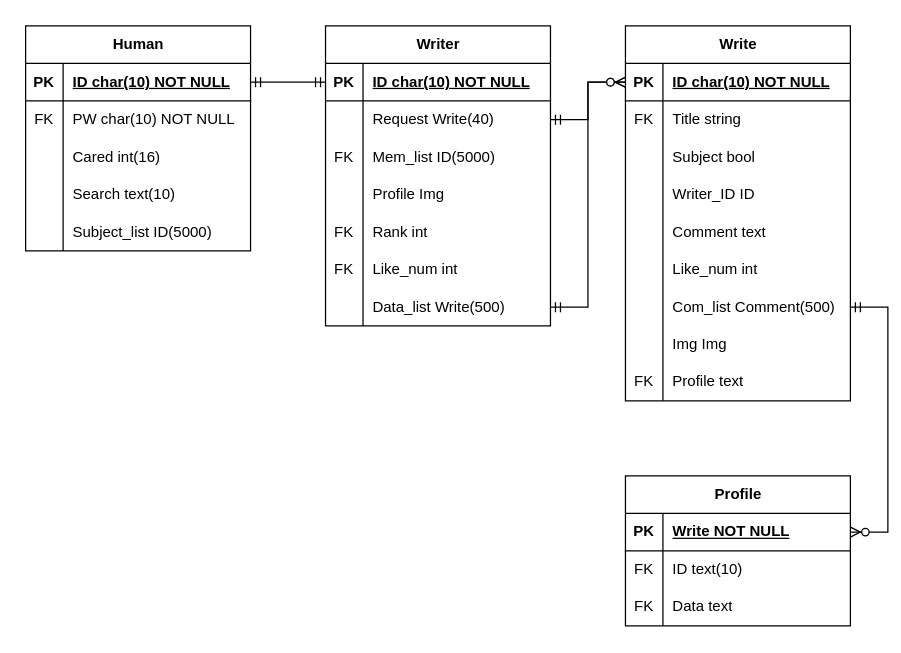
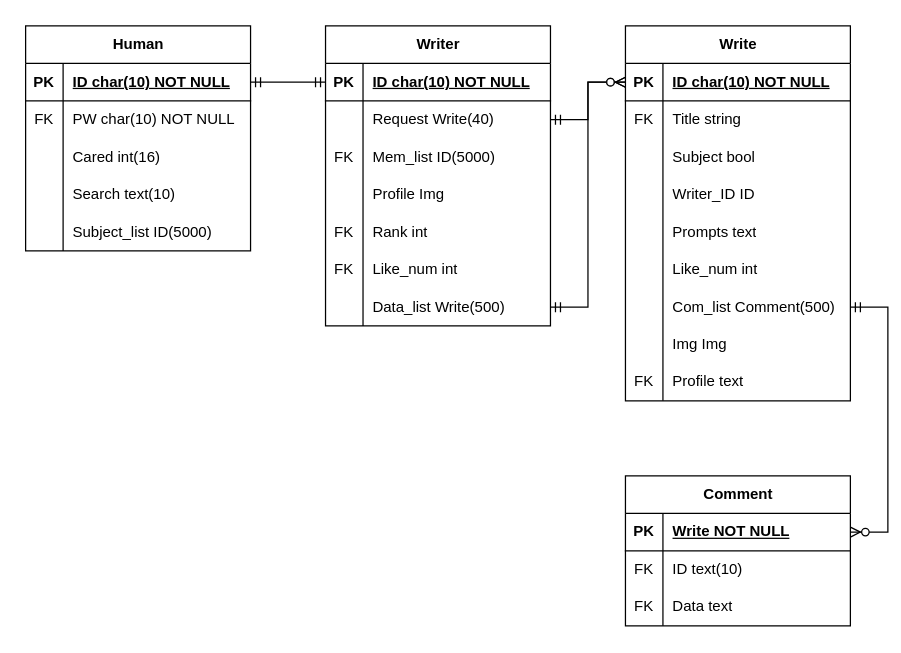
(722, 232) -> (722, 232)
(739, 494) -> (739, 494)
